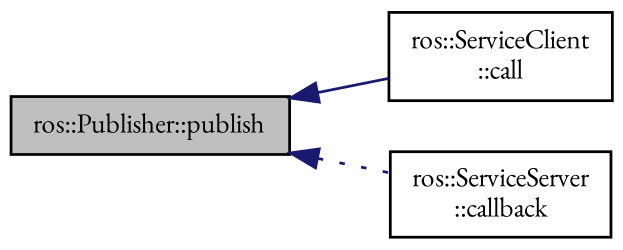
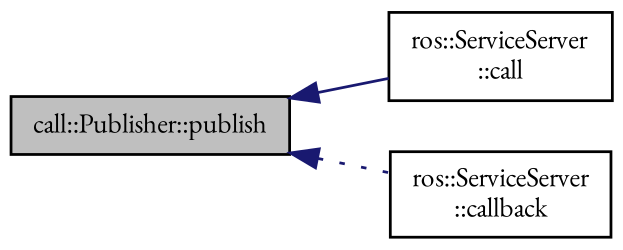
(501, 57) -> (501, 57)
(150, 126) -> (150, 126)
